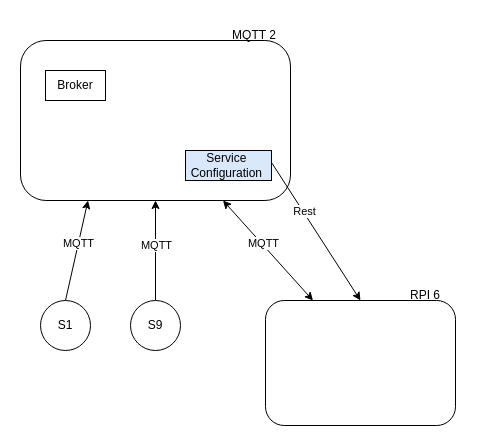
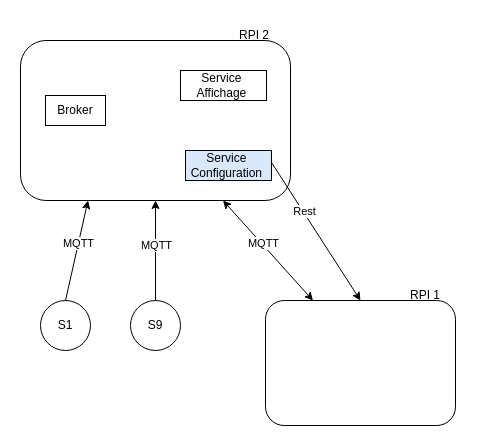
(255, 36) -> (255, 36)
(76, 86) -> (76, 111)
none -> (224, 86)
(426, 296) -> (426, 296)
